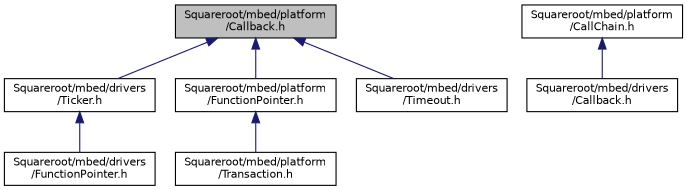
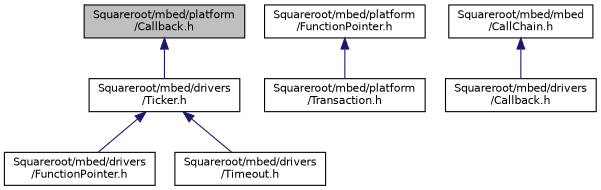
(602, 21) -> (521, 21)
(349, 60) -> (212, 136)
(256, 64) -> none
